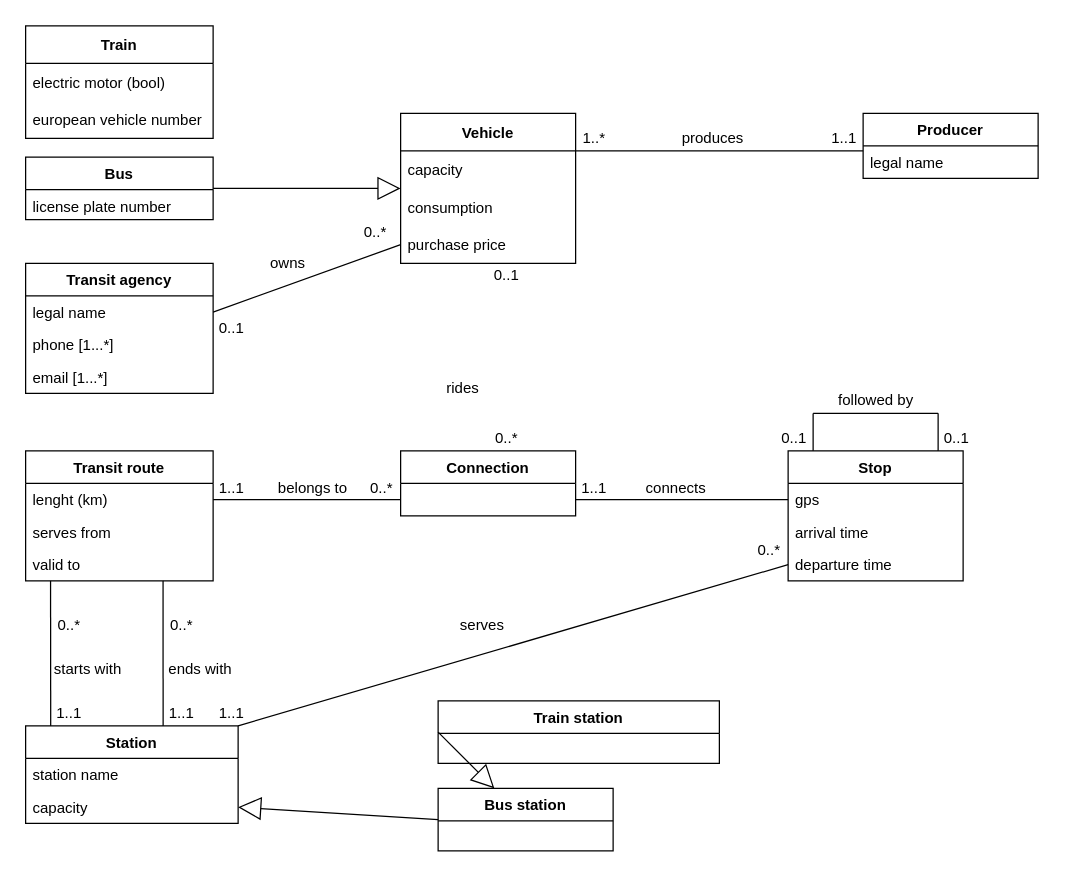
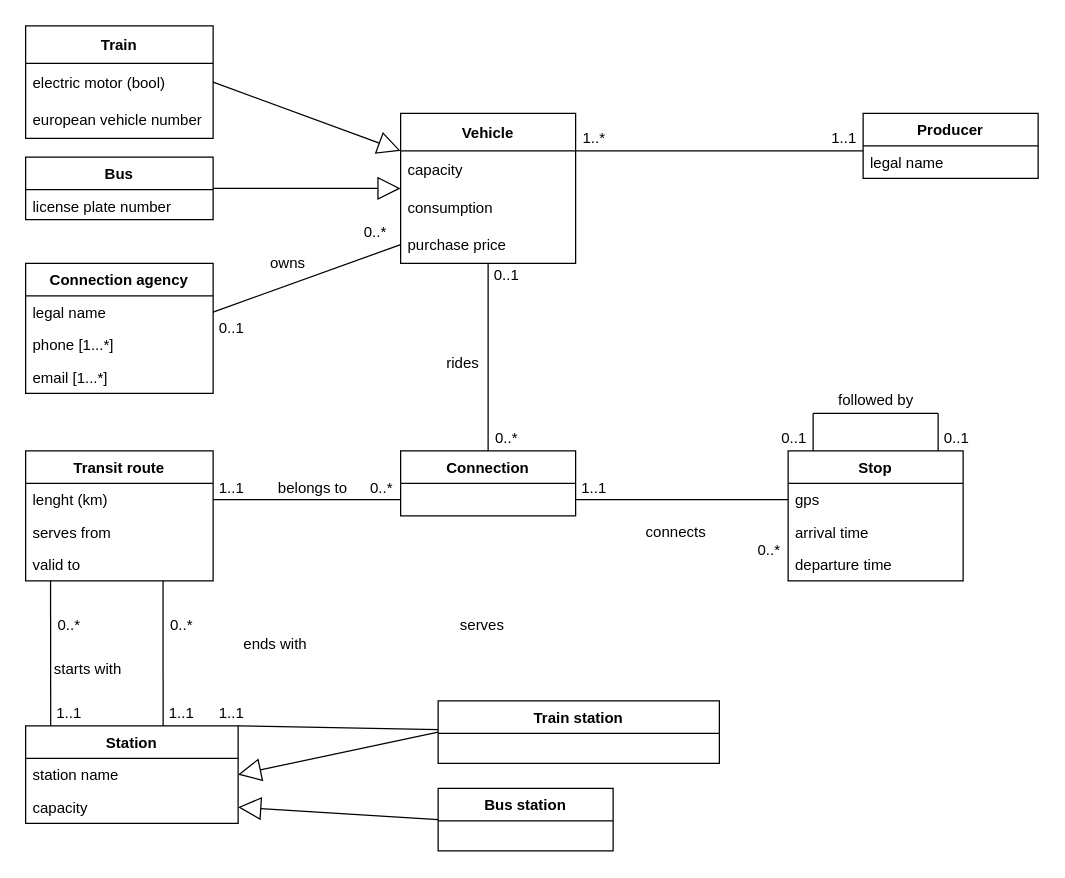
none -> (297, 113)
(713, 138) -> none
(119, 280) -> (119, 280)
none -> (488, 356)
(463, 388) -> (463, 363)
(676, 488) -> (676, 532)
(515, 645) -> (338, 727)
(201, 669) -> (276, 644)
(459, 753) -> (348, 751)
